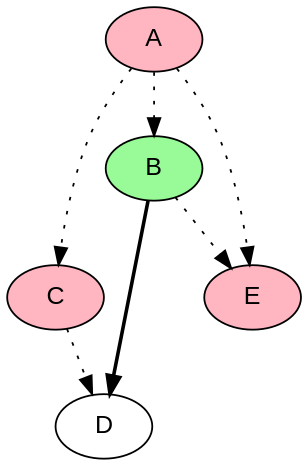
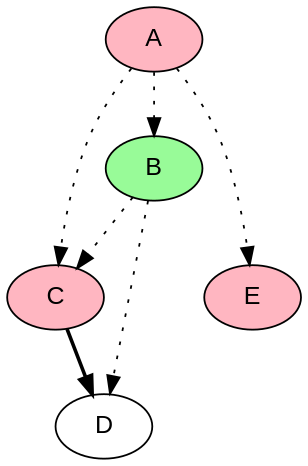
(198, 226) -> (110, 226)
(131, 289) -> (131, 289)
(76, 353) -> (76, 353)
